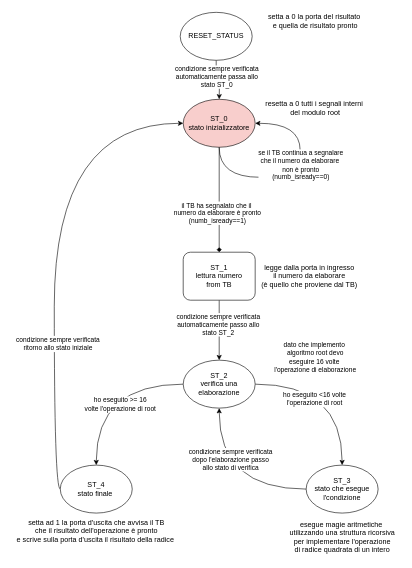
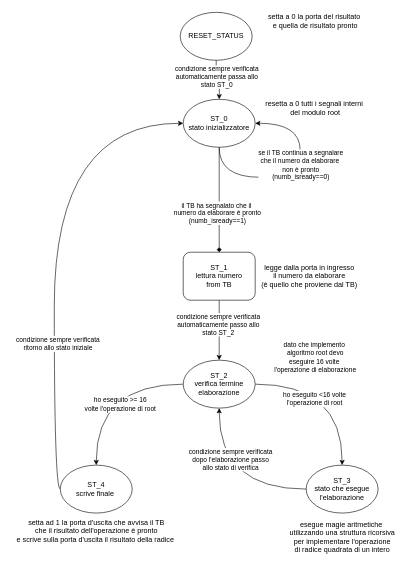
(219, 123) -> (219, 123)
(219, 384) -> (219, 384)
(96, 489) -> (96, 489)
(342, 489) -> (342, 489)
